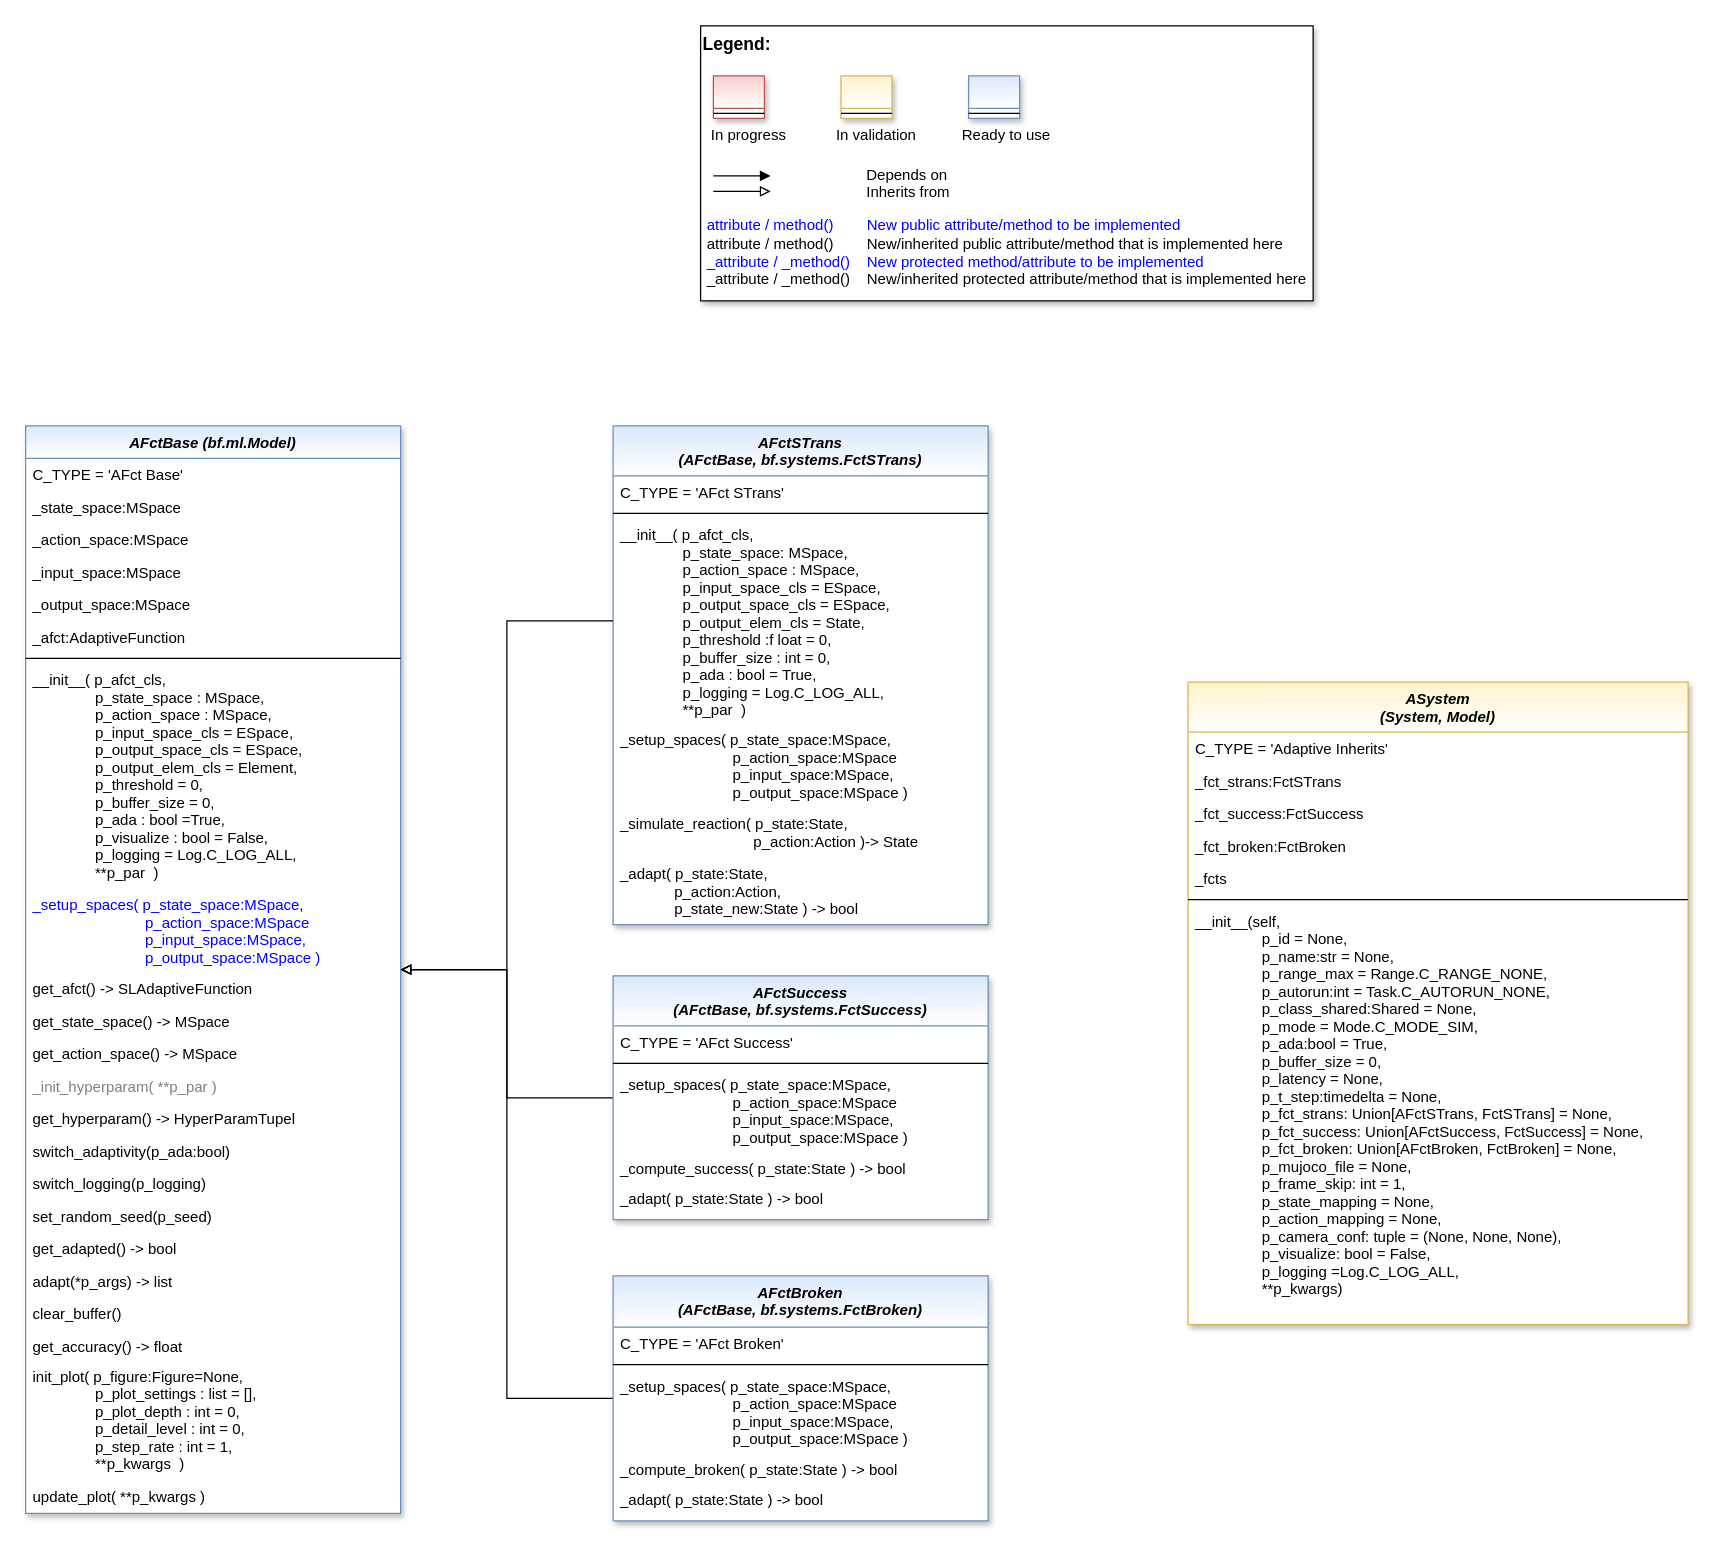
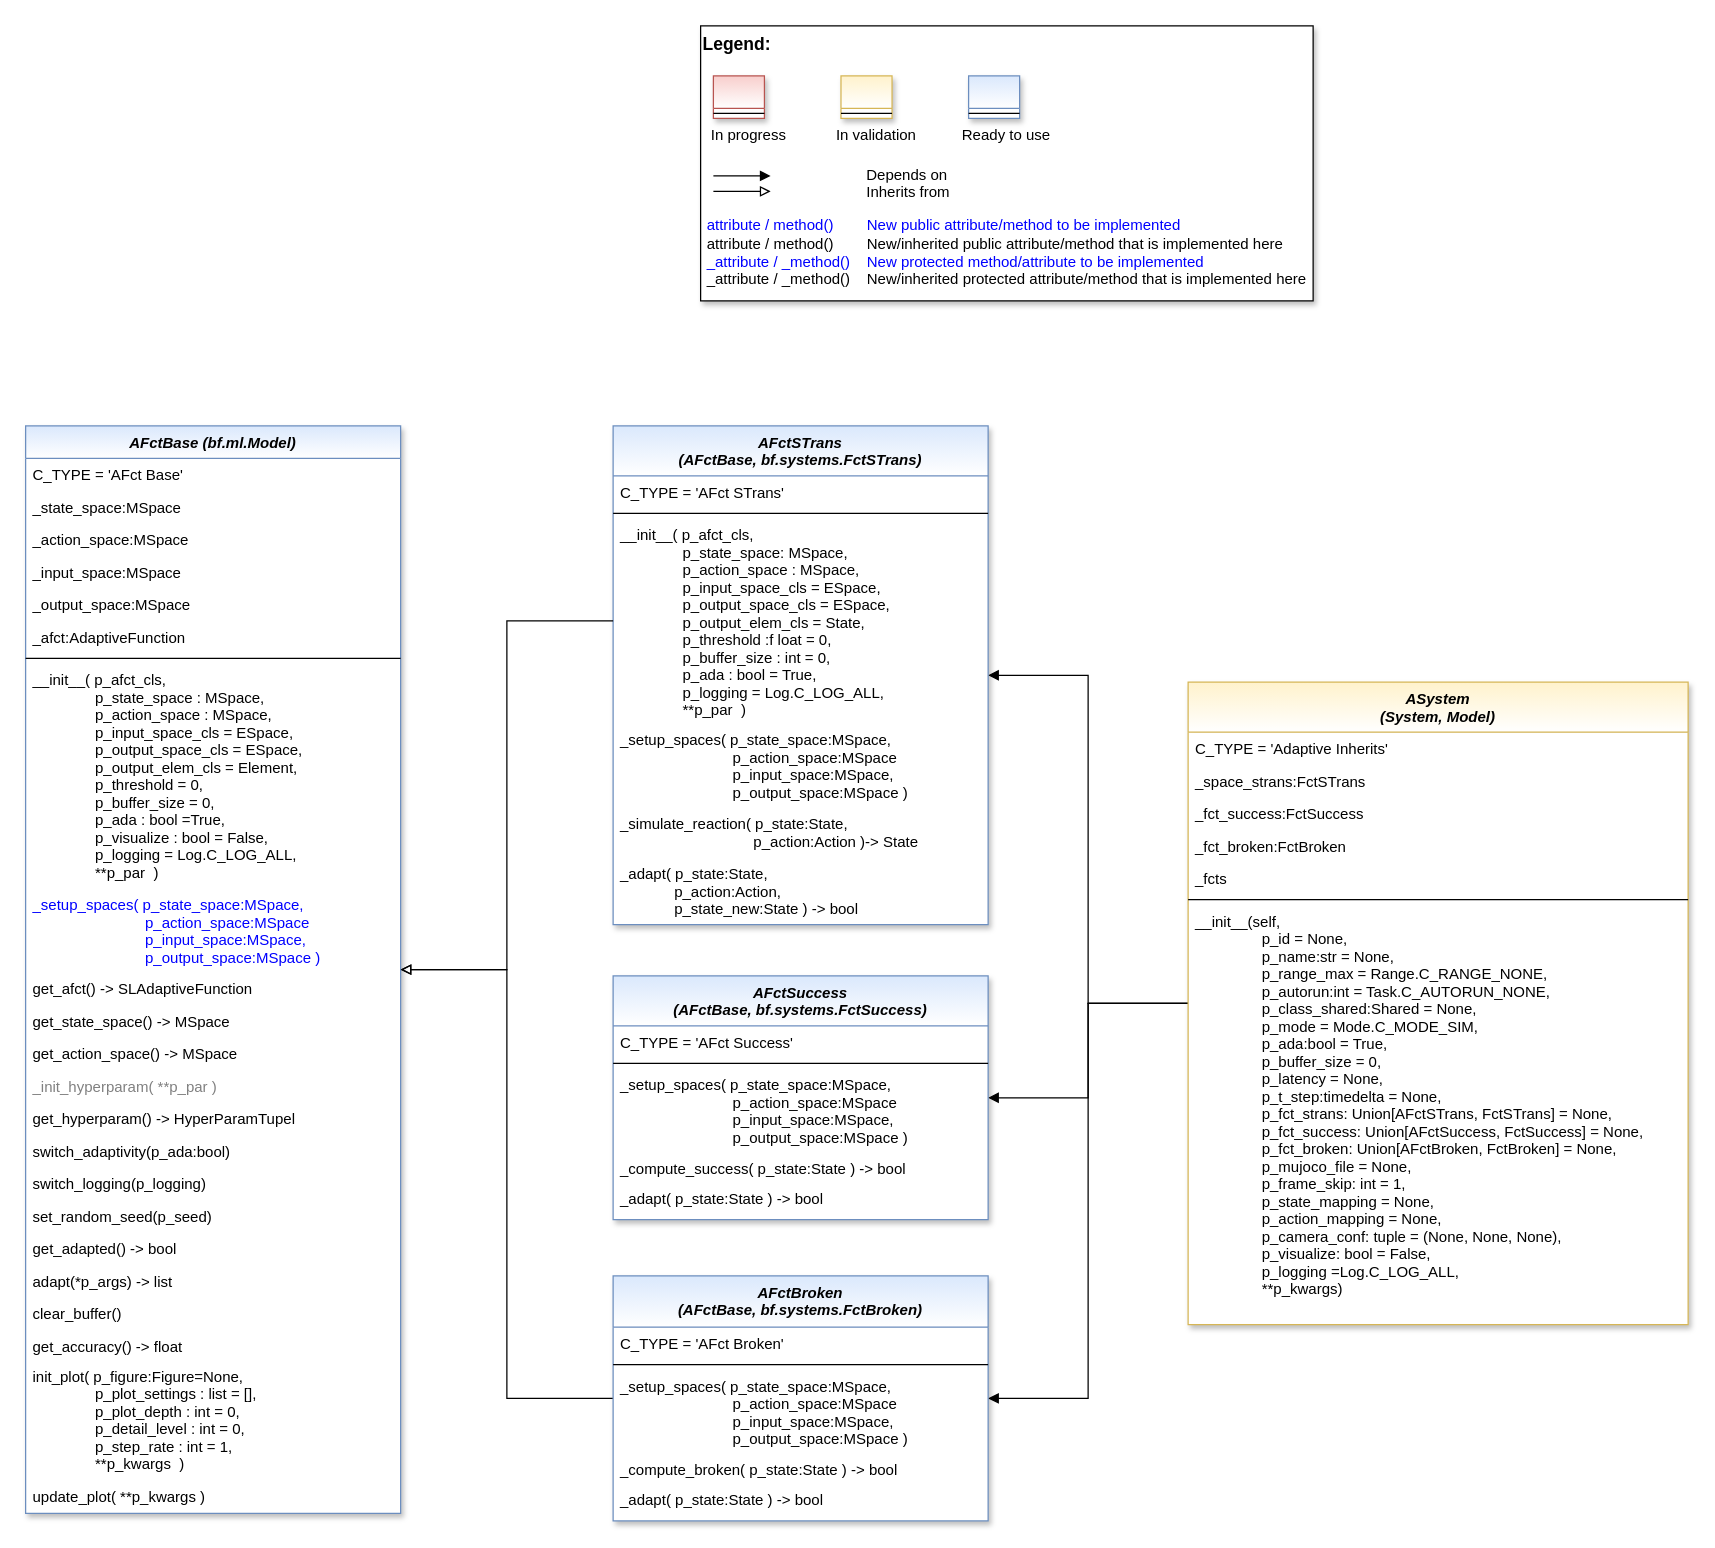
(1281, 781) -> (1290, 781)
none -> (1088, 793)
(561, 1098) -> none
none -> (1043, 1098)
none -> (1088, 1293)
